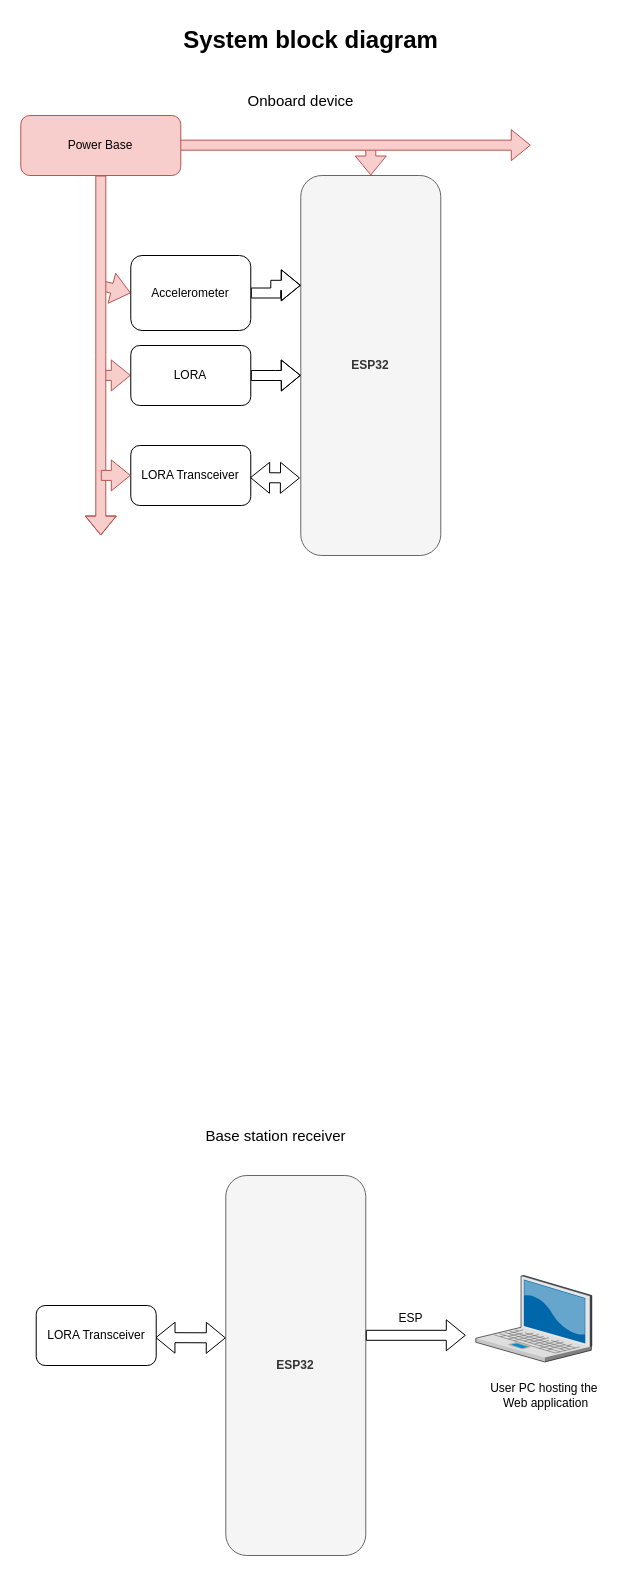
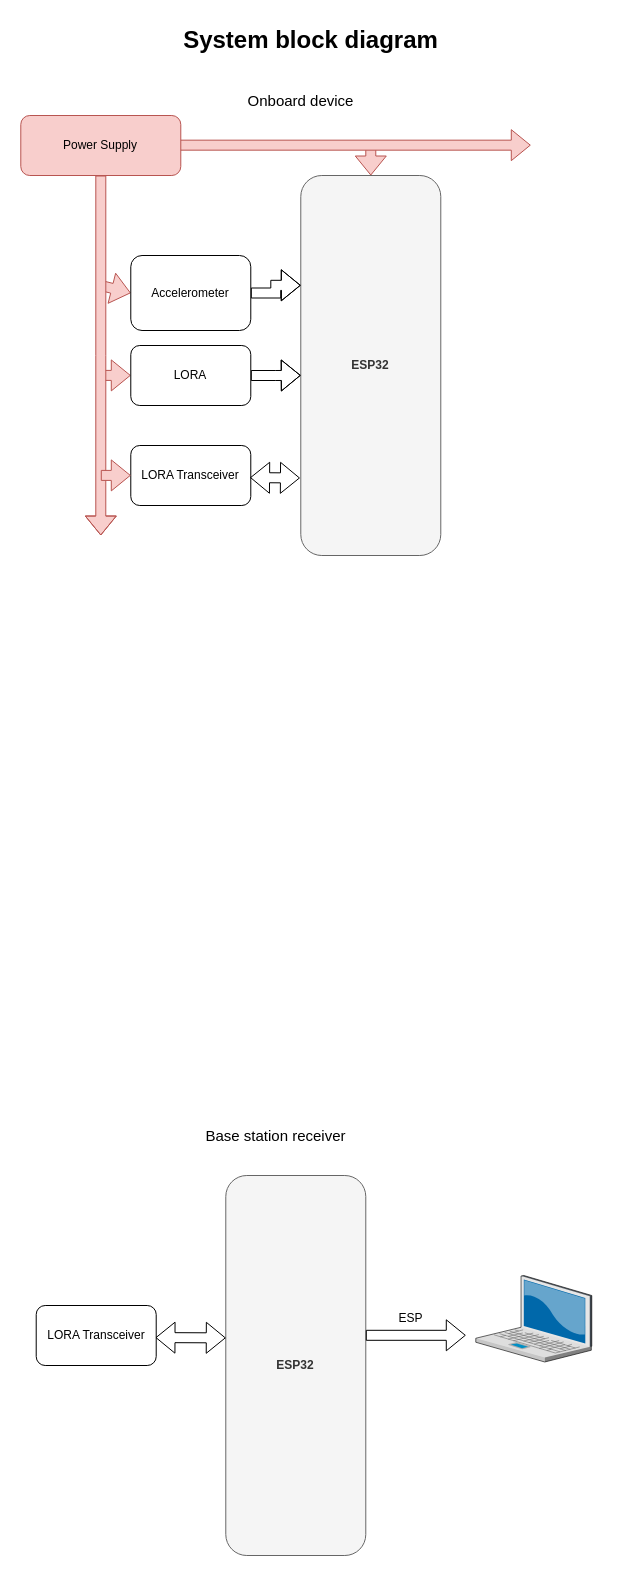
(101, 146) -> (101, 146)
(546, 1396) -> none
